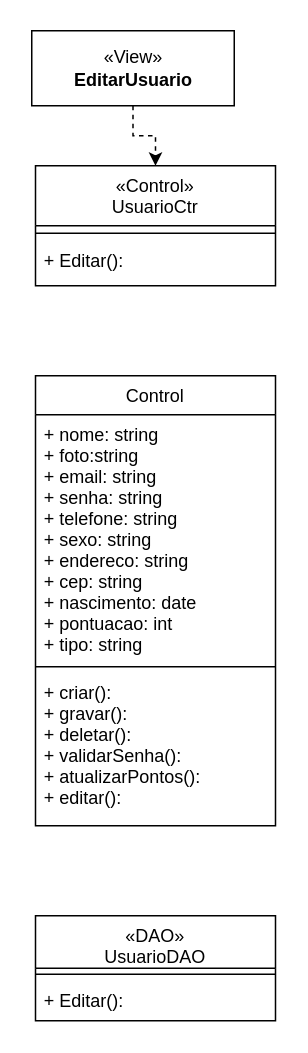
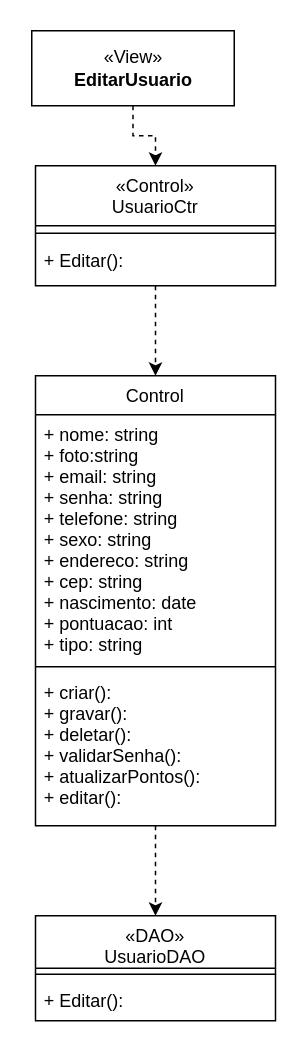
none -> (155, 327)
none -> (155, 867)
